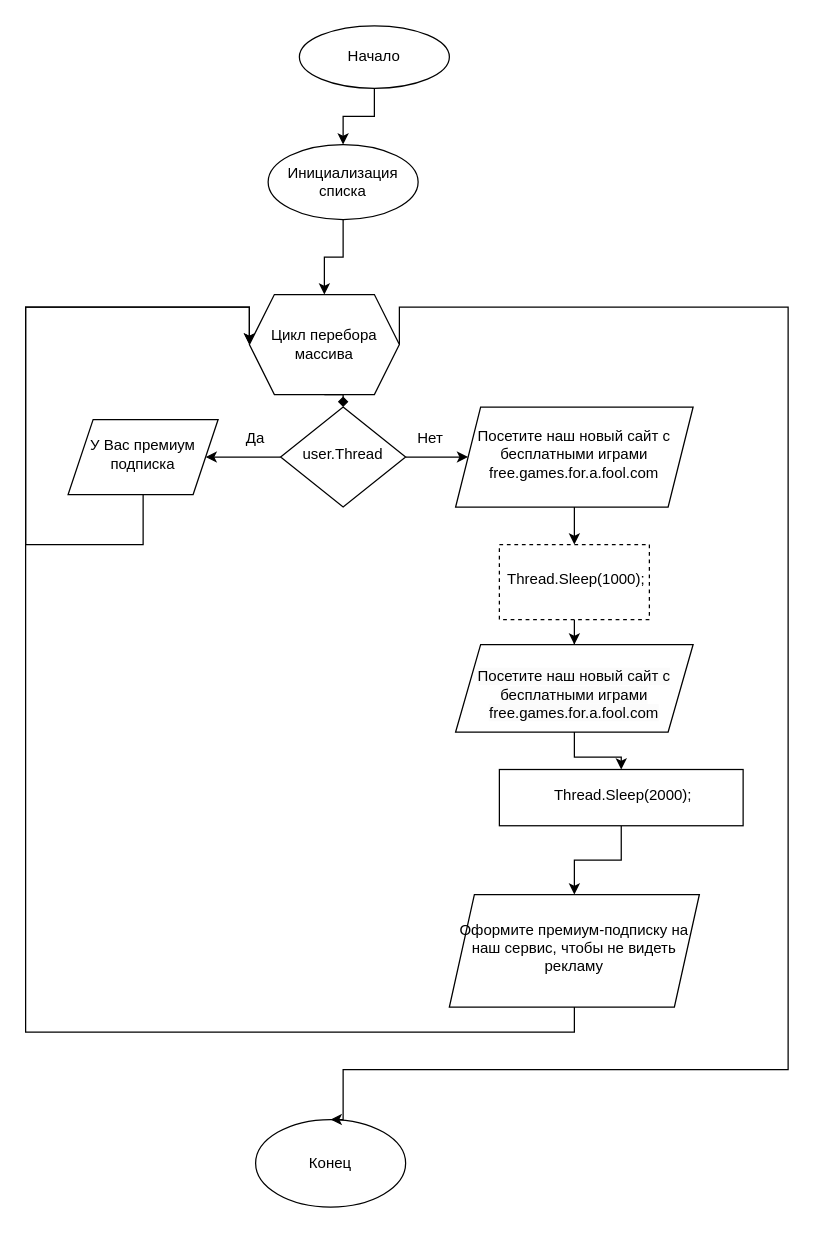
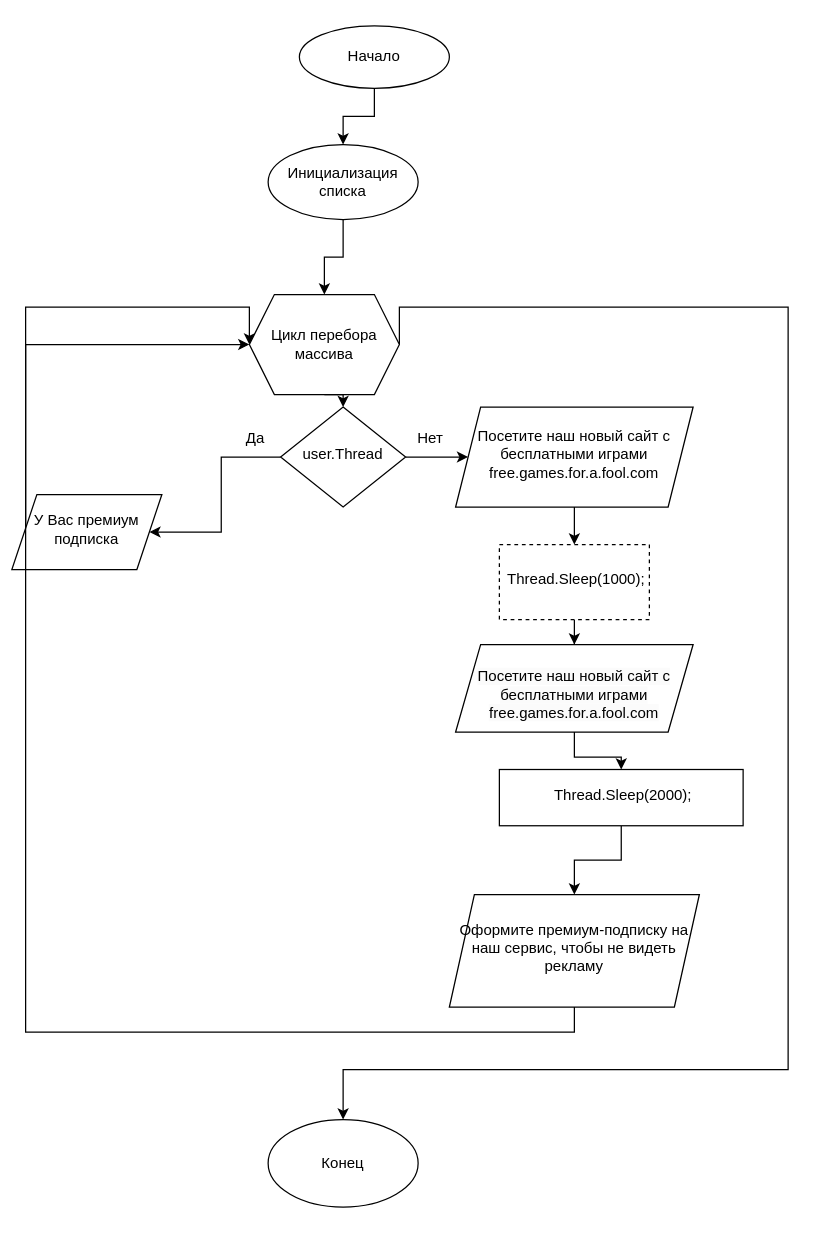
(340, 394) -> (340, 394)
(143, 457) -> (87, 532)
(331, 1163) -> (343, 1163)
